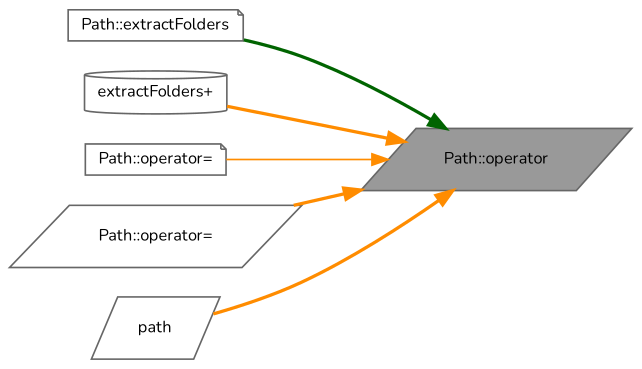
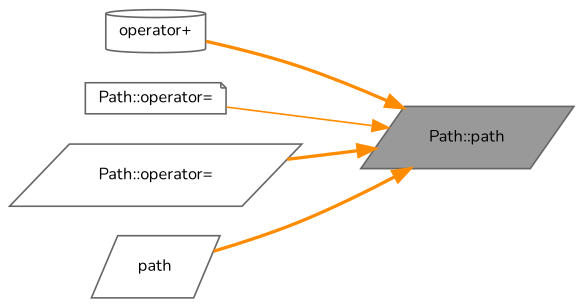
(156, 25) -> none
(156, 92) -> (156, 31)
(496, 160) -> (467, 138)
